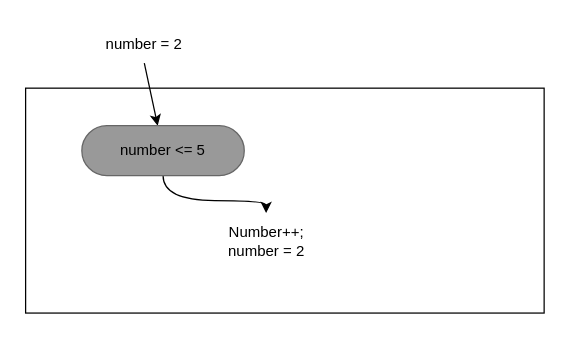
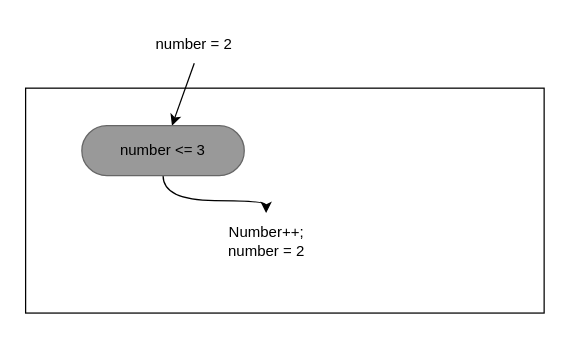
(144, 44) -> (194, 44)
(163, 151) -> (163, 151)
